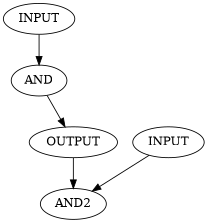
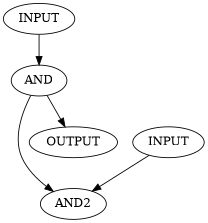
(73, 169) -> (19, 145)
